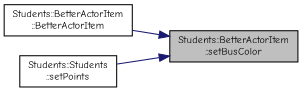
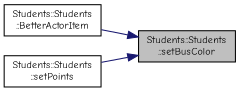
(68, 20) -> (53, 20)
(234, 46) -> (187, 46)
